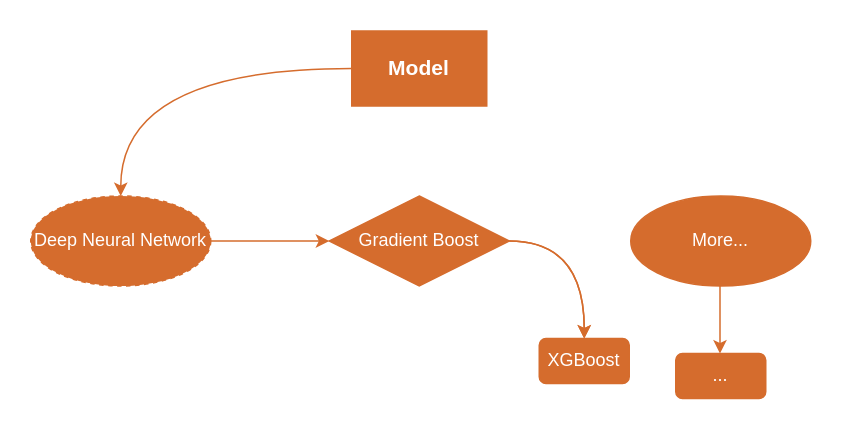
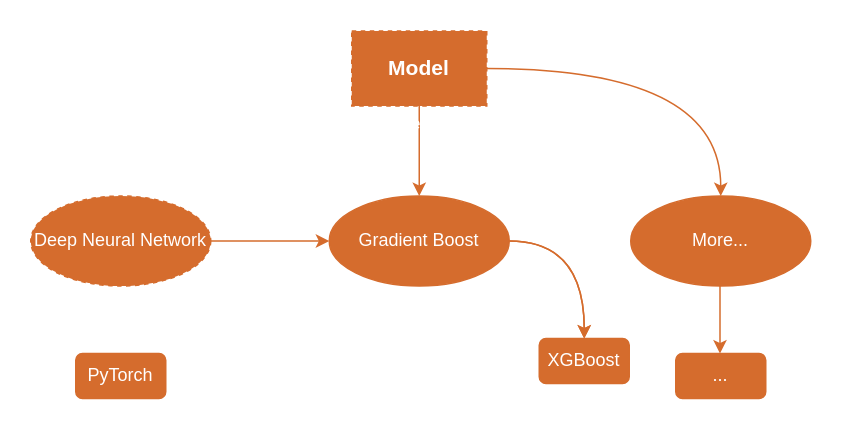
(419, 68) -> (419, 68)
(210, 86) -> none
none -> (631, 86)
none -> (419, 146)
(419, 241) -> (419, 241)
none -> (121, 376)
